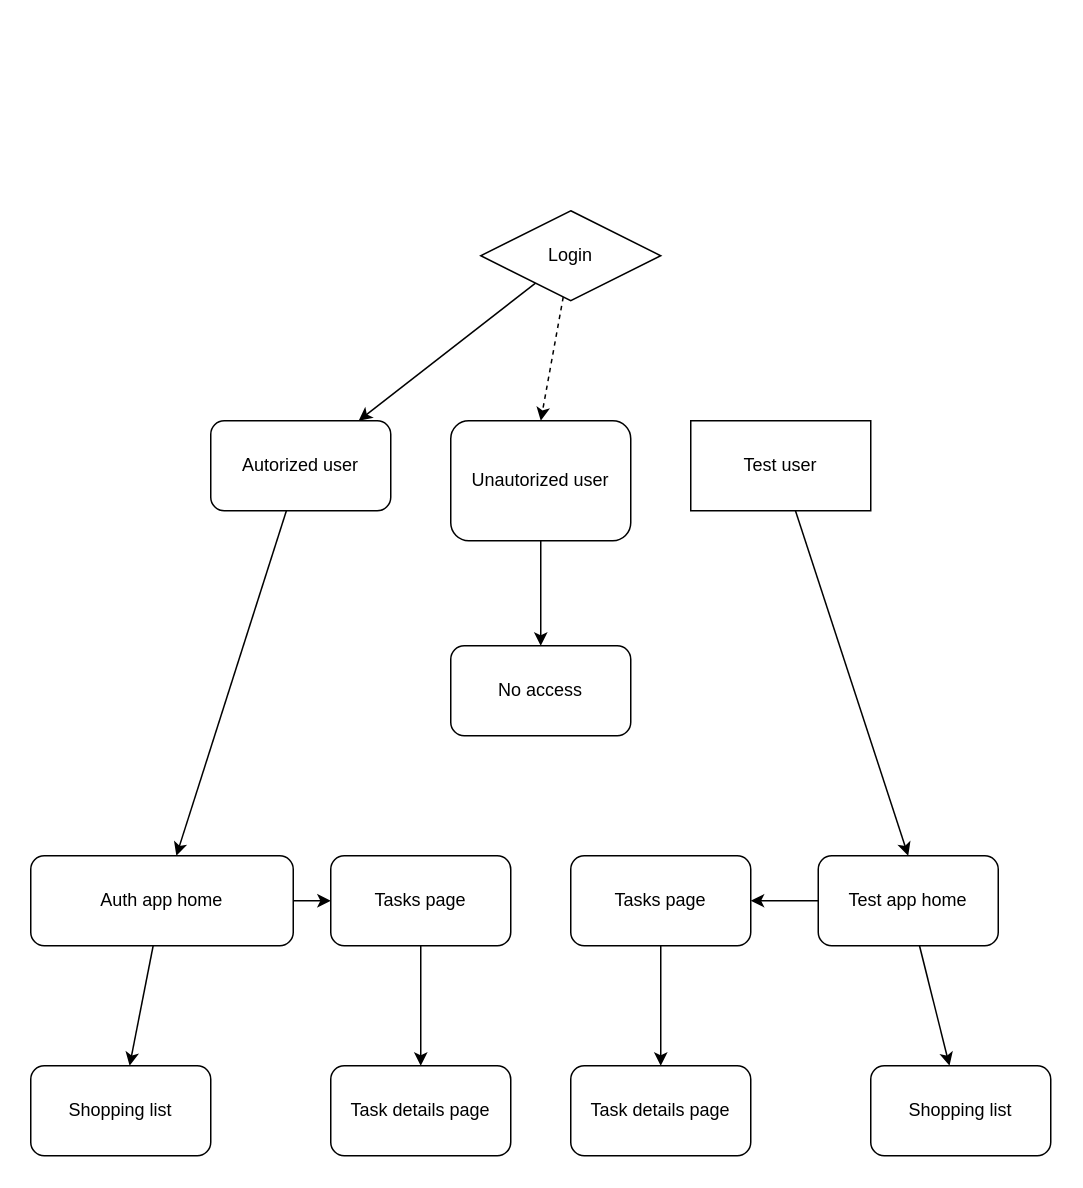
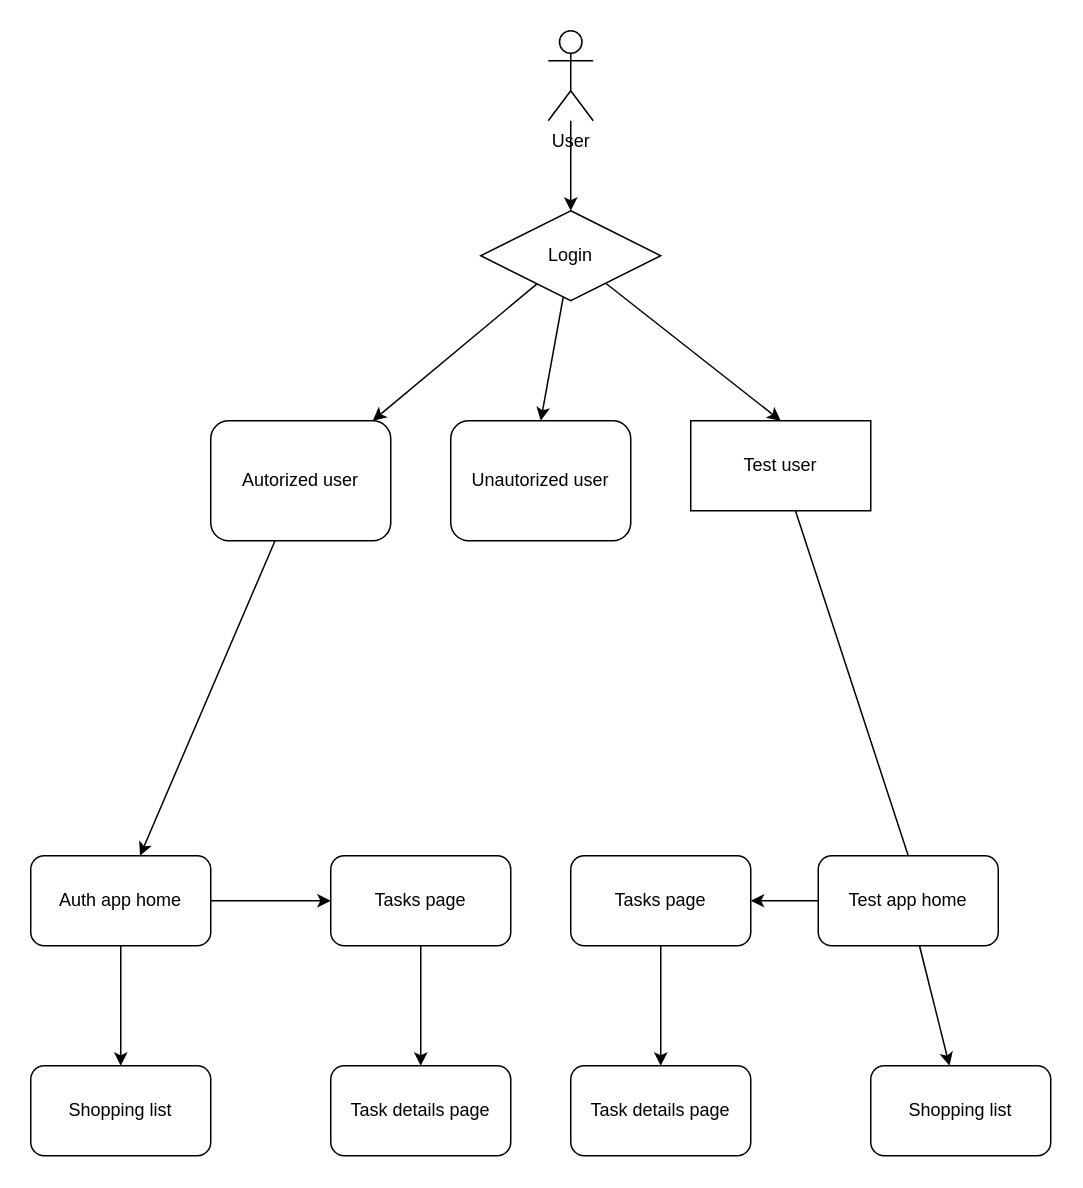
none -> (571, 76)
none -> (571, 161)
none -> (689, 349)
(553, 355) -> (553, 355)
(301, 466) -> (301, 481)
(541, 588) -> none
(541, 691) -> none
(904, 844) -> (906, 848)
(162, 901) -> (121, 901)
